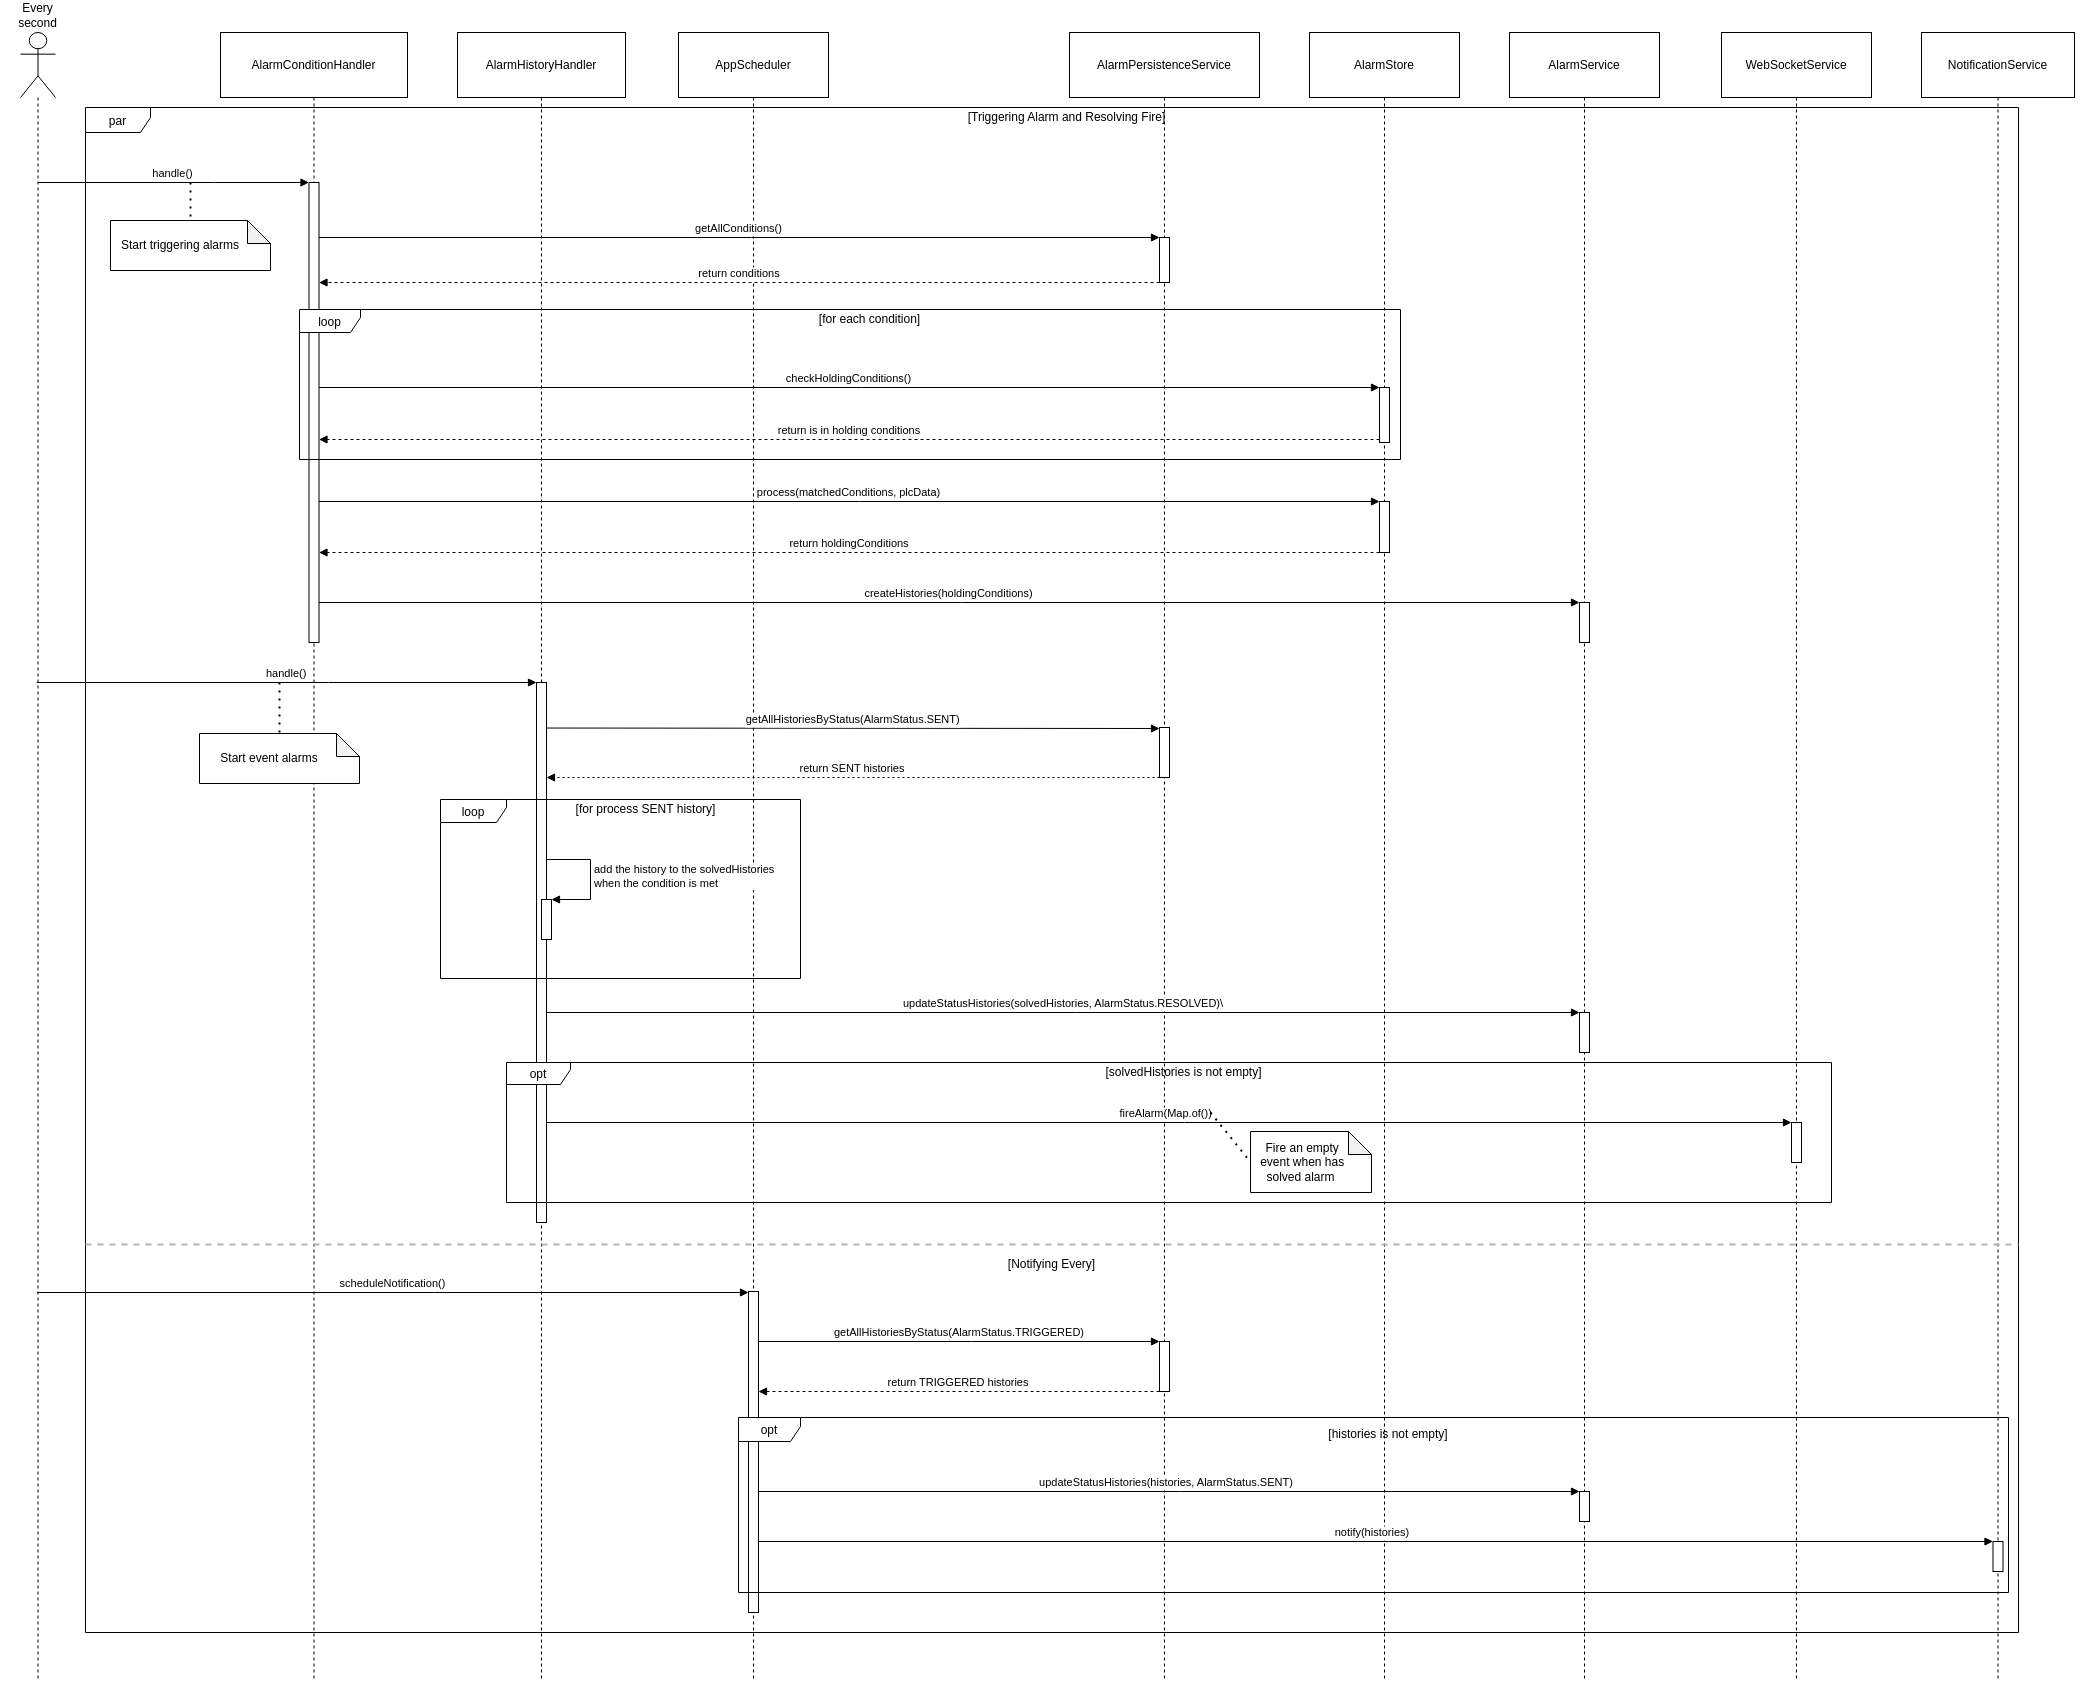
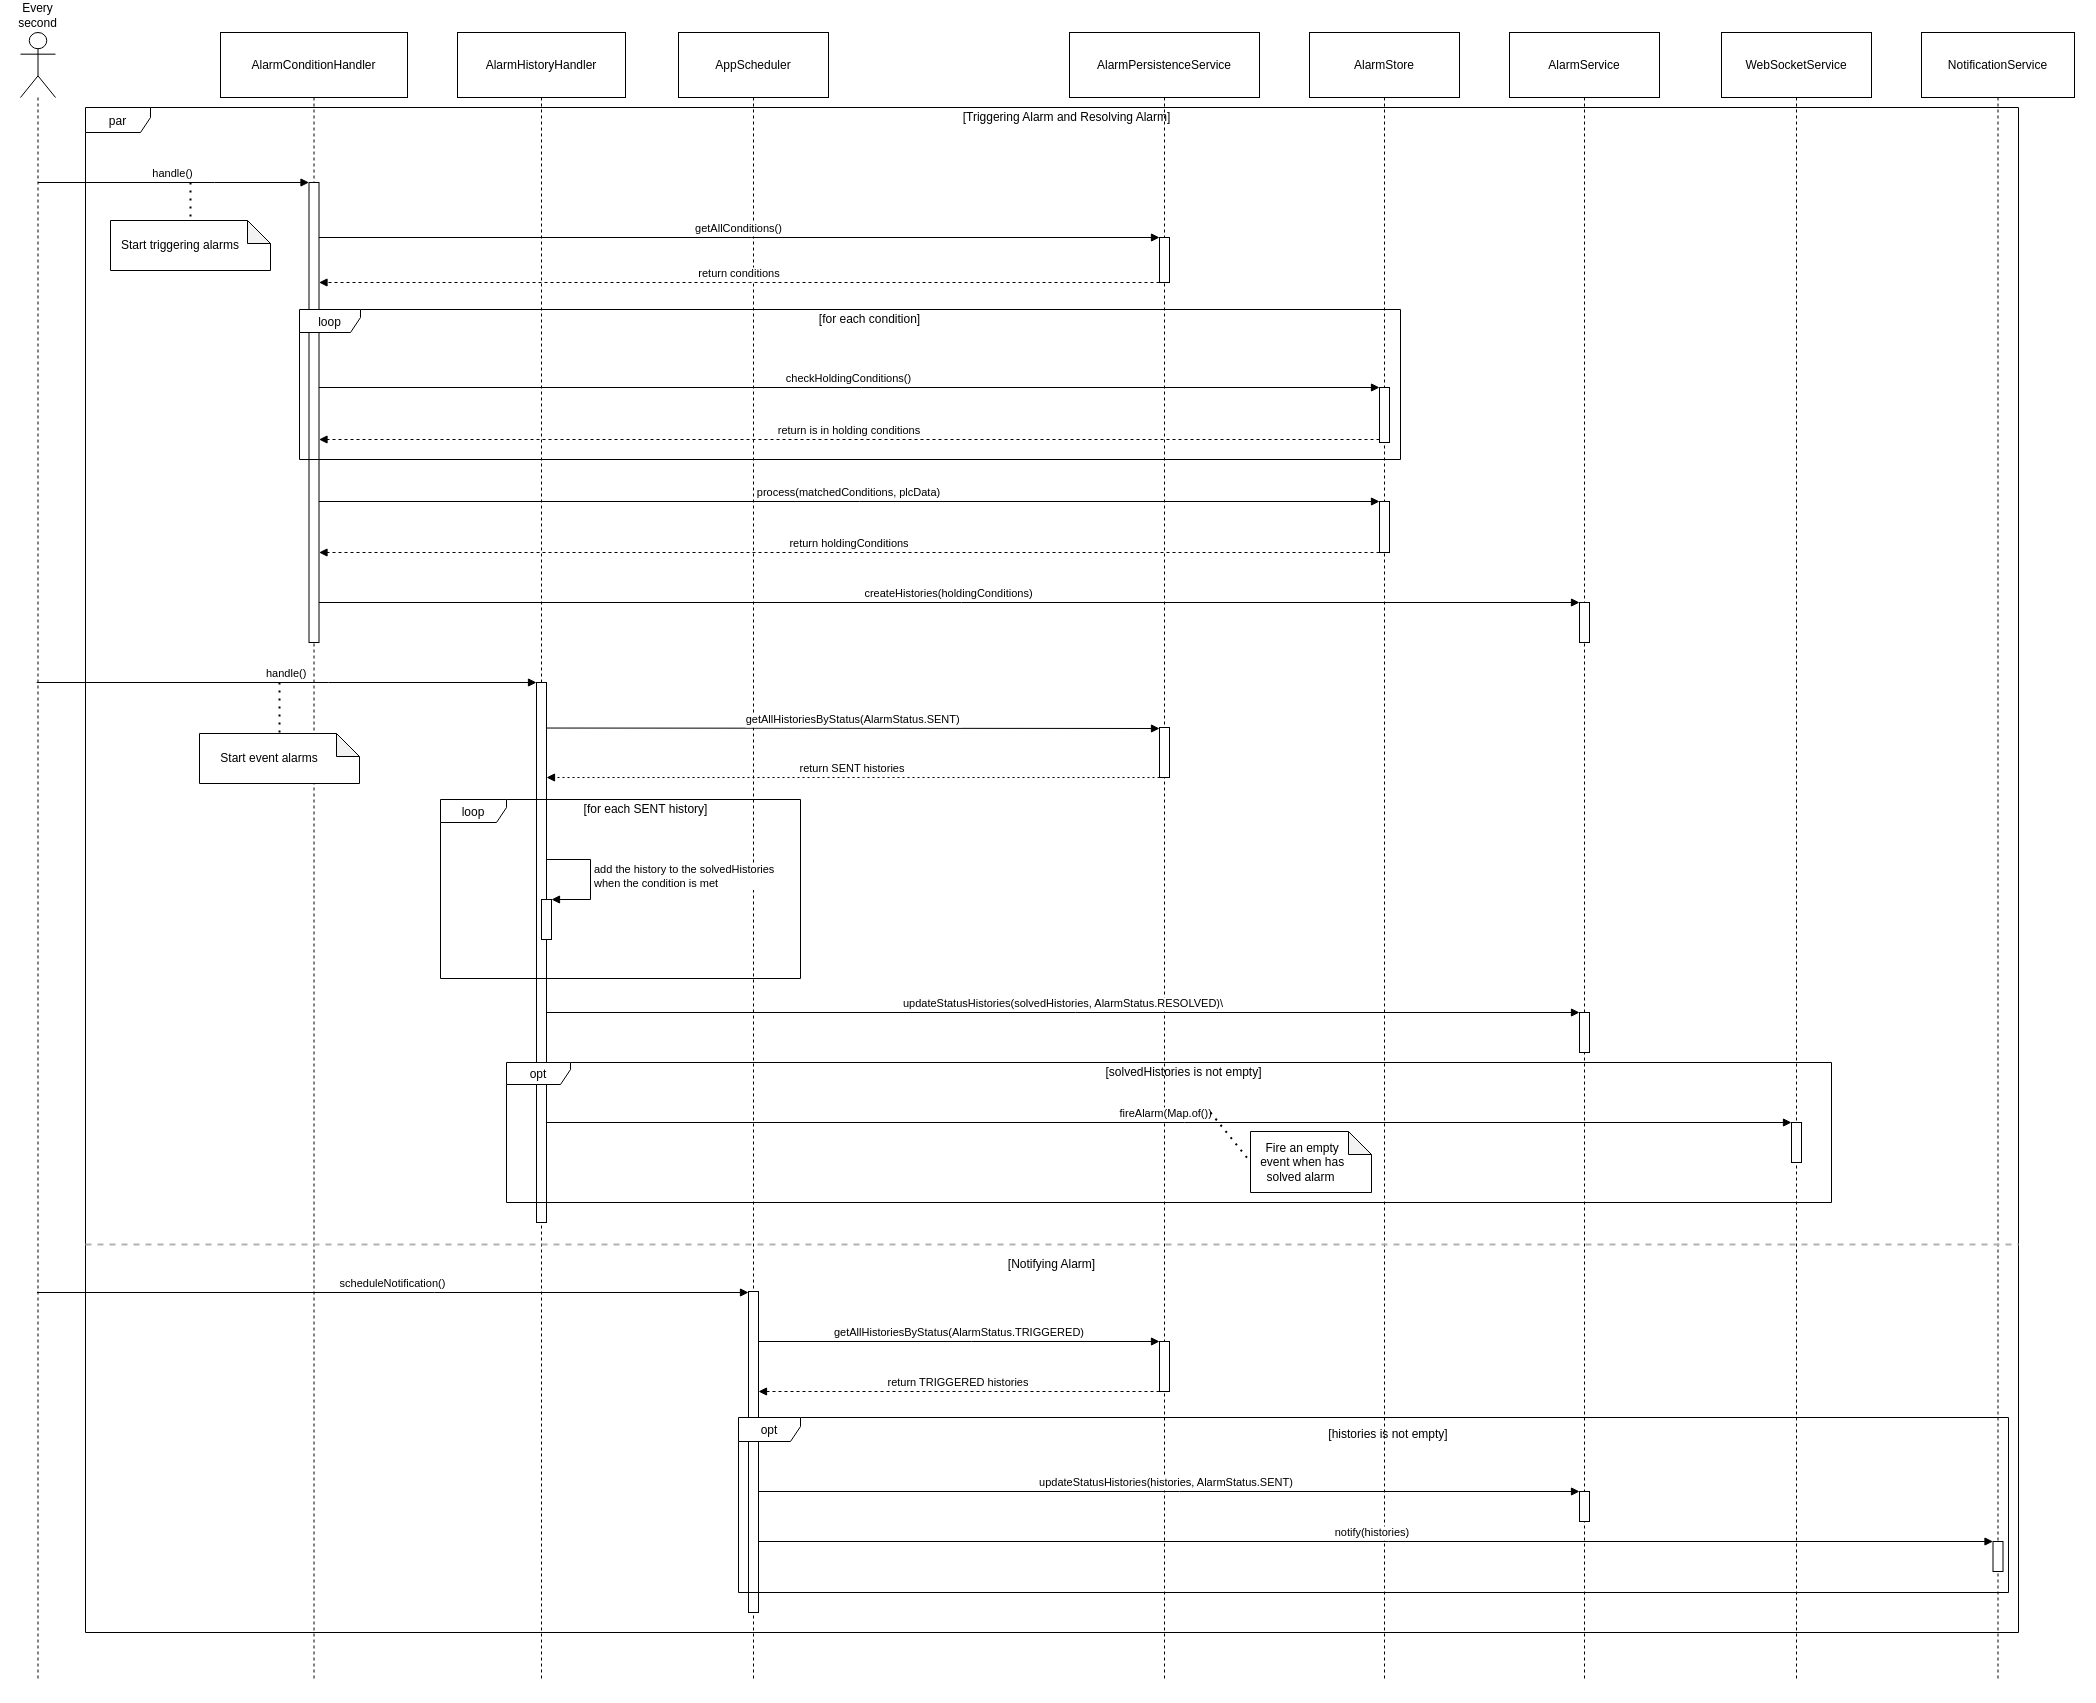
(1067, 118) -> (1067, 118)
(646, 810) -> (646, 810)
(1052, 1265) -> (1052, 1265)
